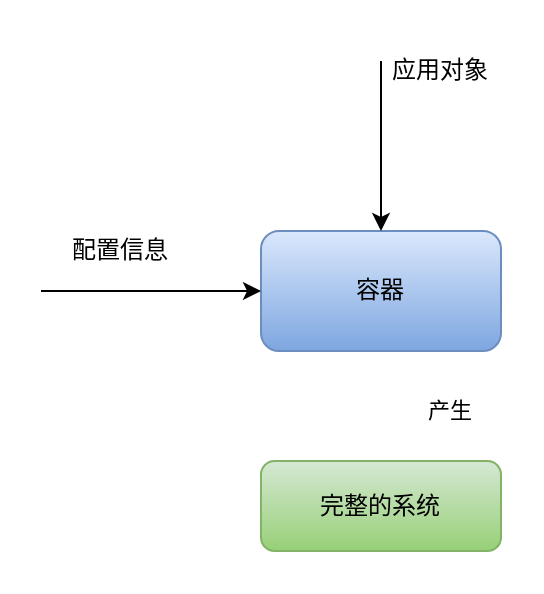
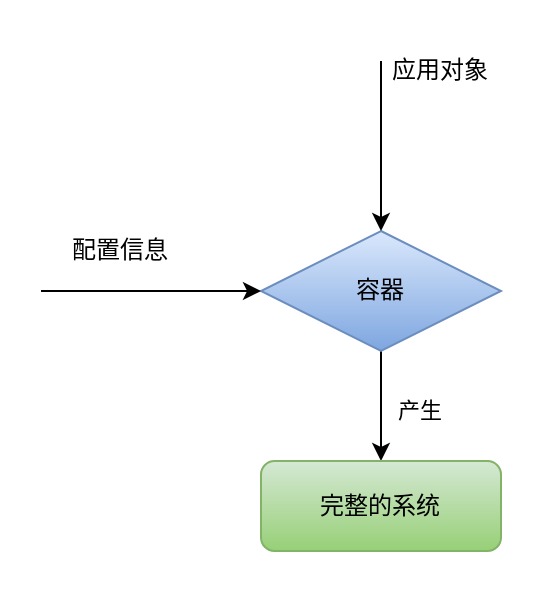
(381, 291) -> (381, 291)
none -> (381, 399)
(451, 411) -> (421, 411)
